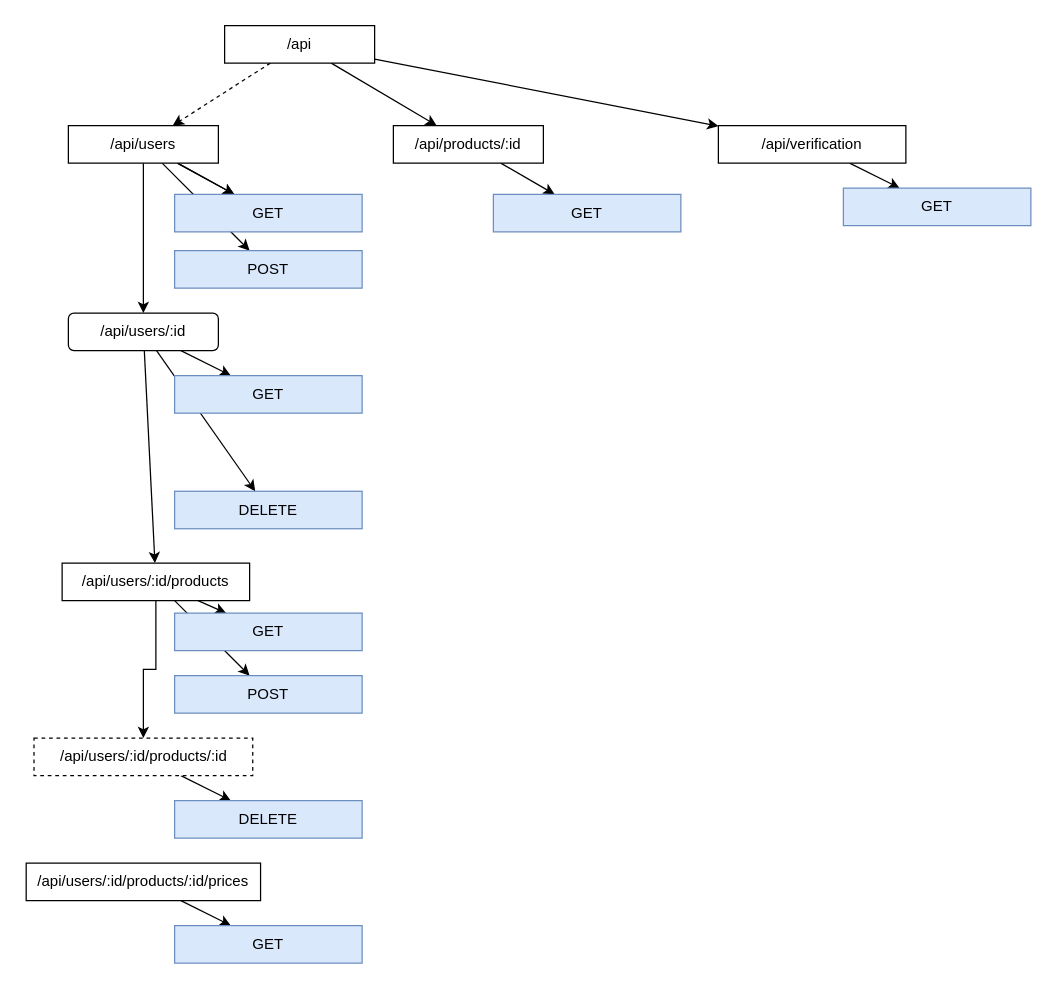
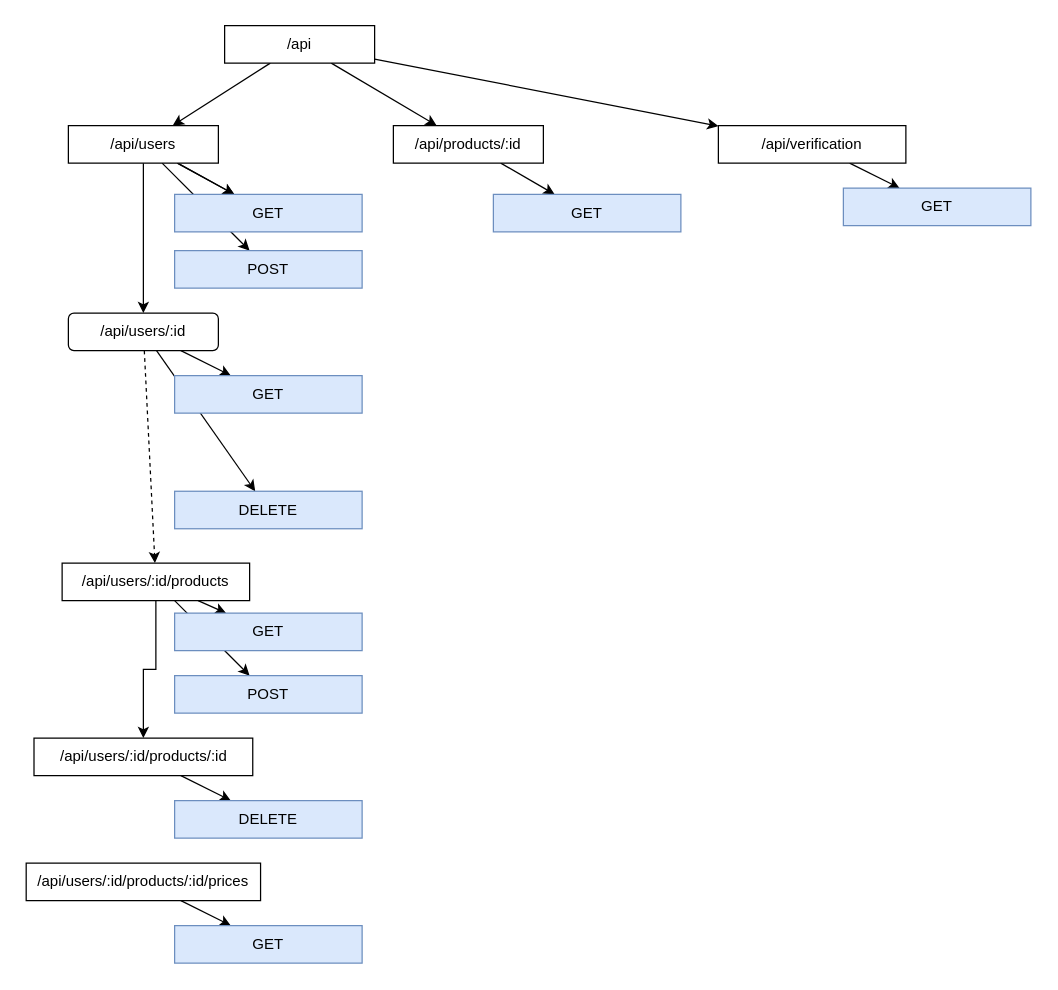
(224, 93) -> (224, 93)
(149, 453) -> (149, 453)
(143, 757) -> (143, 757)
